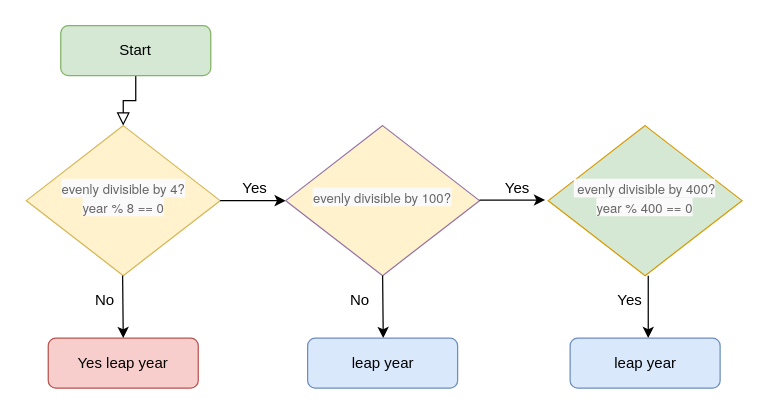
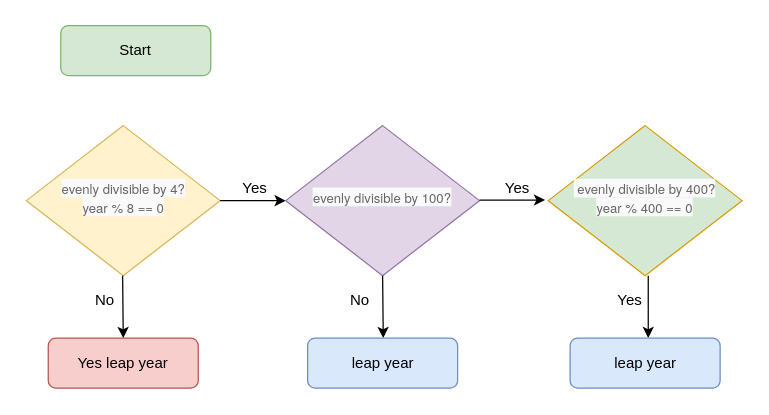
(136, 100) -> none
(383, 201) -> (383, 201)
